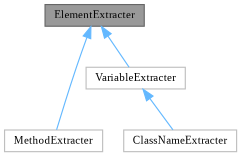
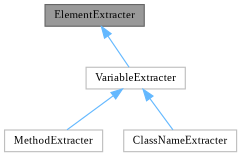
(71, 83) -> (90, 113)
